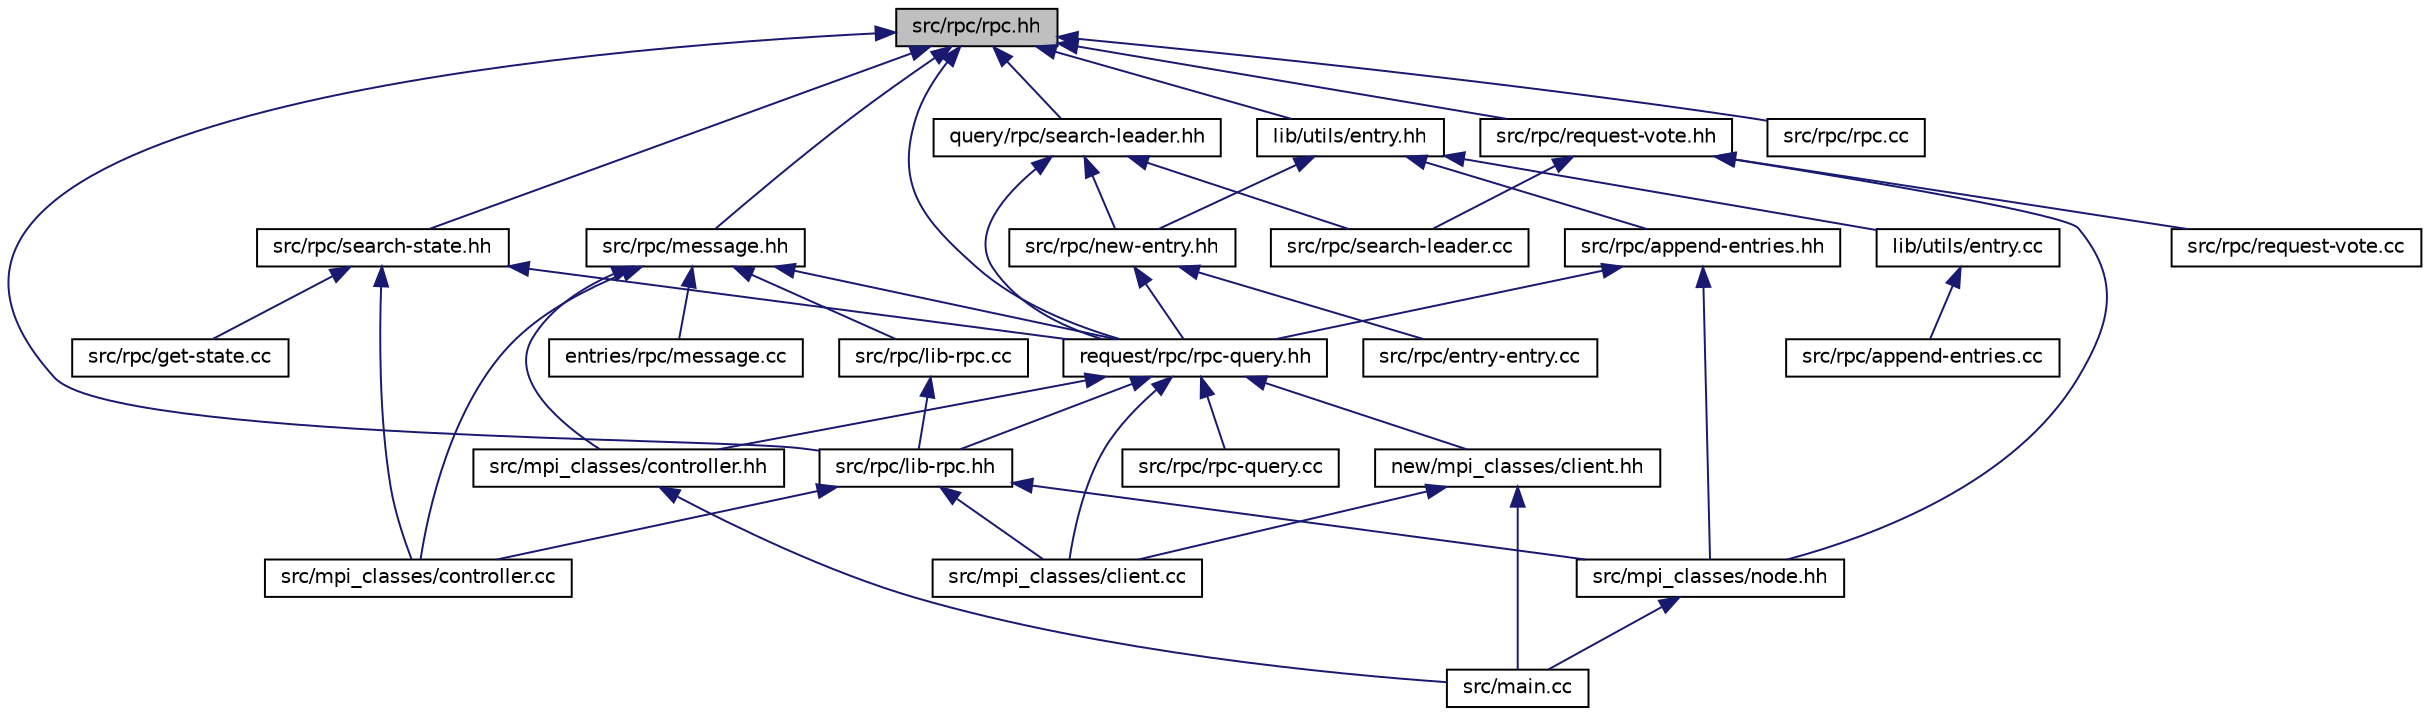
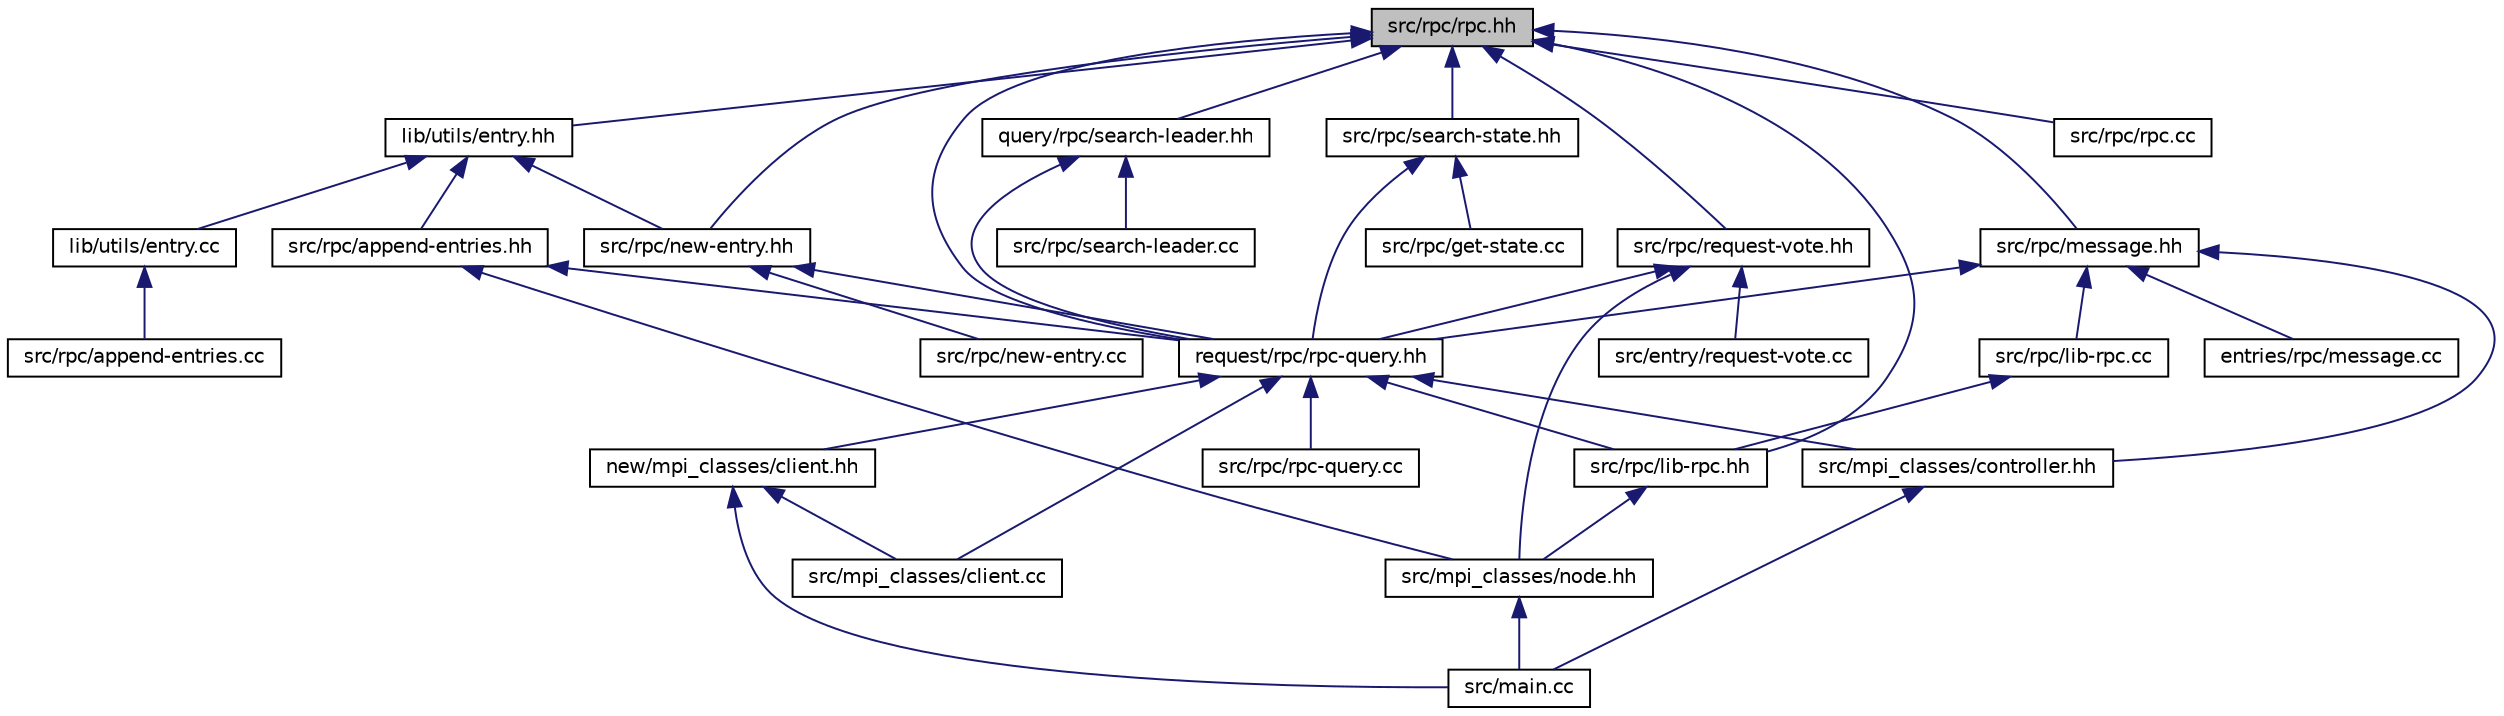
(1494, 197) -> (1517, 305)
(1104, 202) -> (873, 106)
(2296, 248) -> (1734, 358)
(1480, 358) -> (1032, 358)
(1000, 529) -> none
(418, 578) -> none
